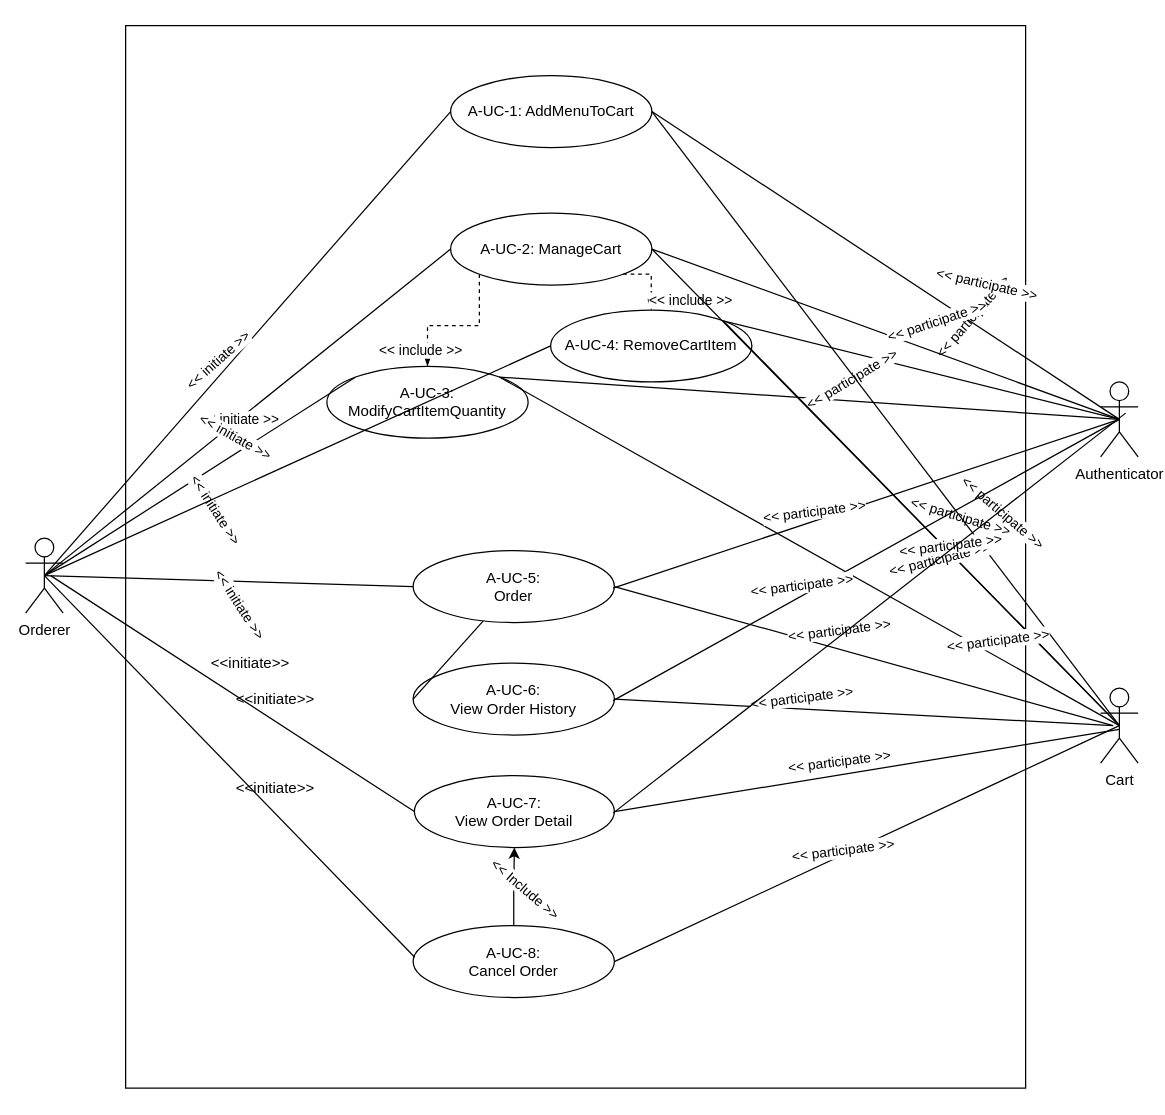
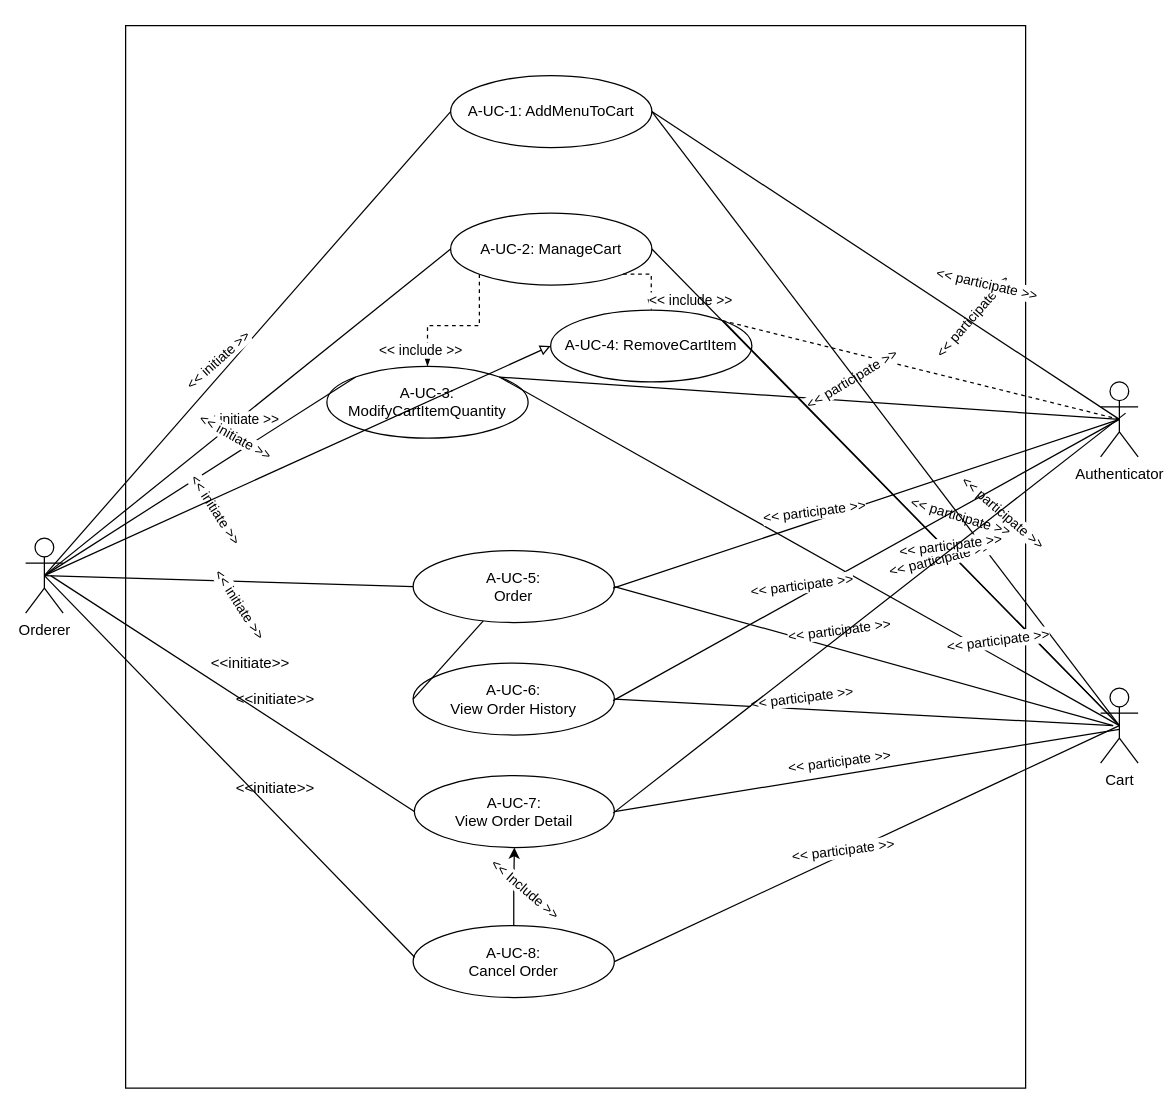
(544, 349) -> (540, 351)
(950, 358) -> none
(999, 389) -> (999, 389)
